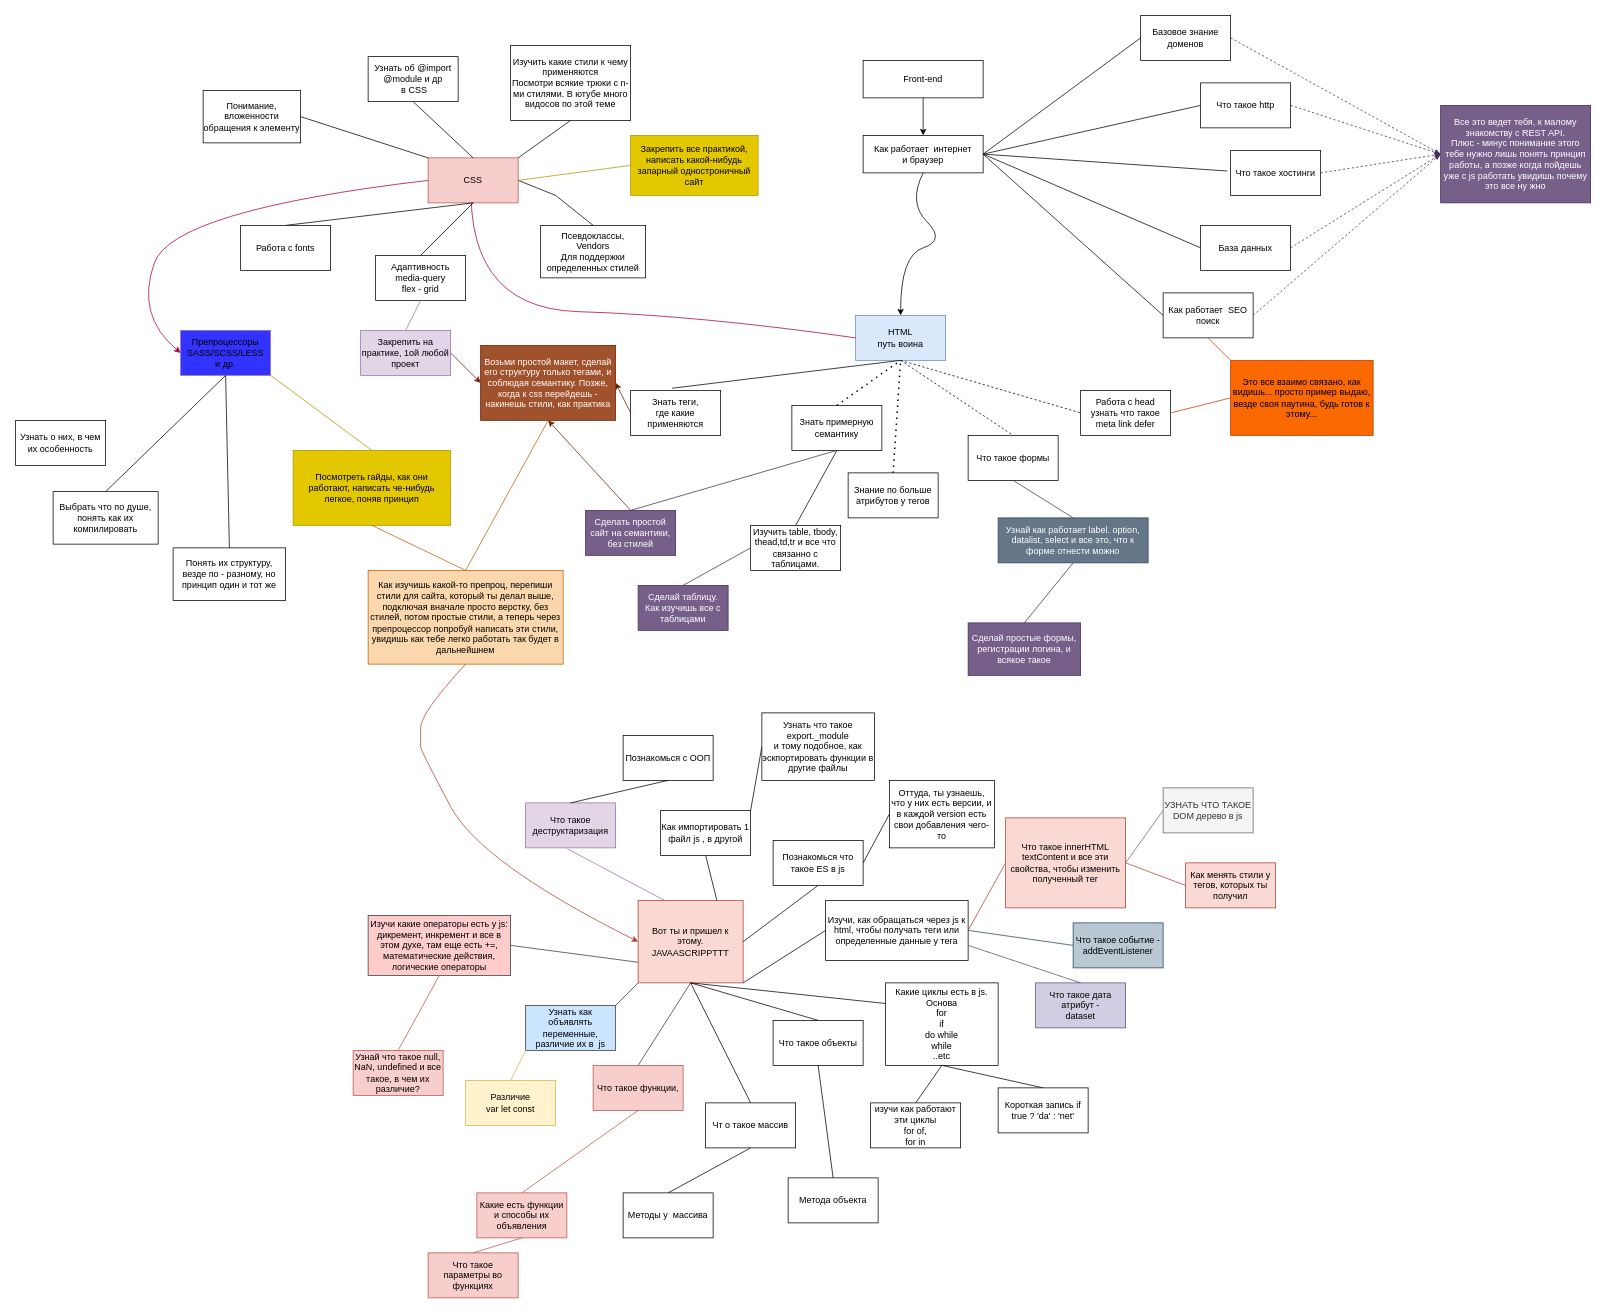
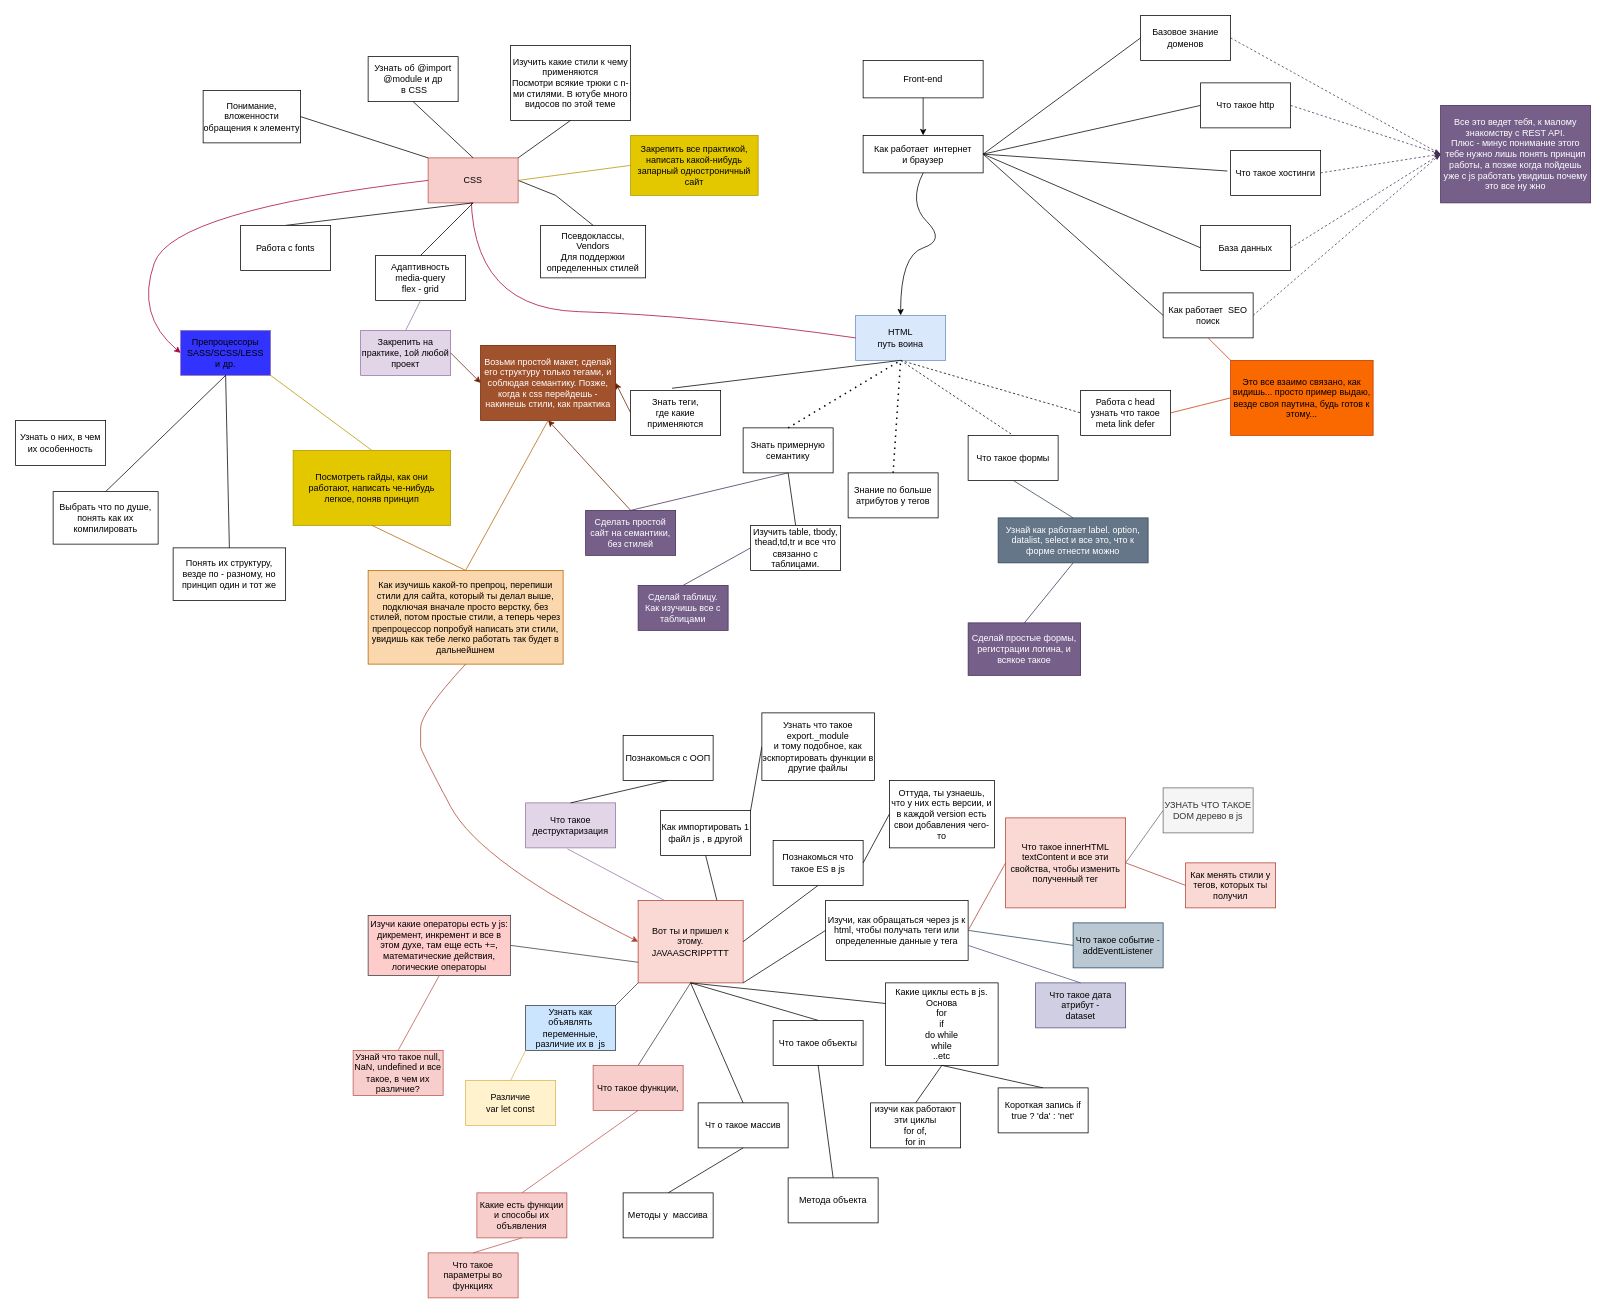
(837, 428) -> (788, 450)
(750, 1125) -> (743, 1125)
